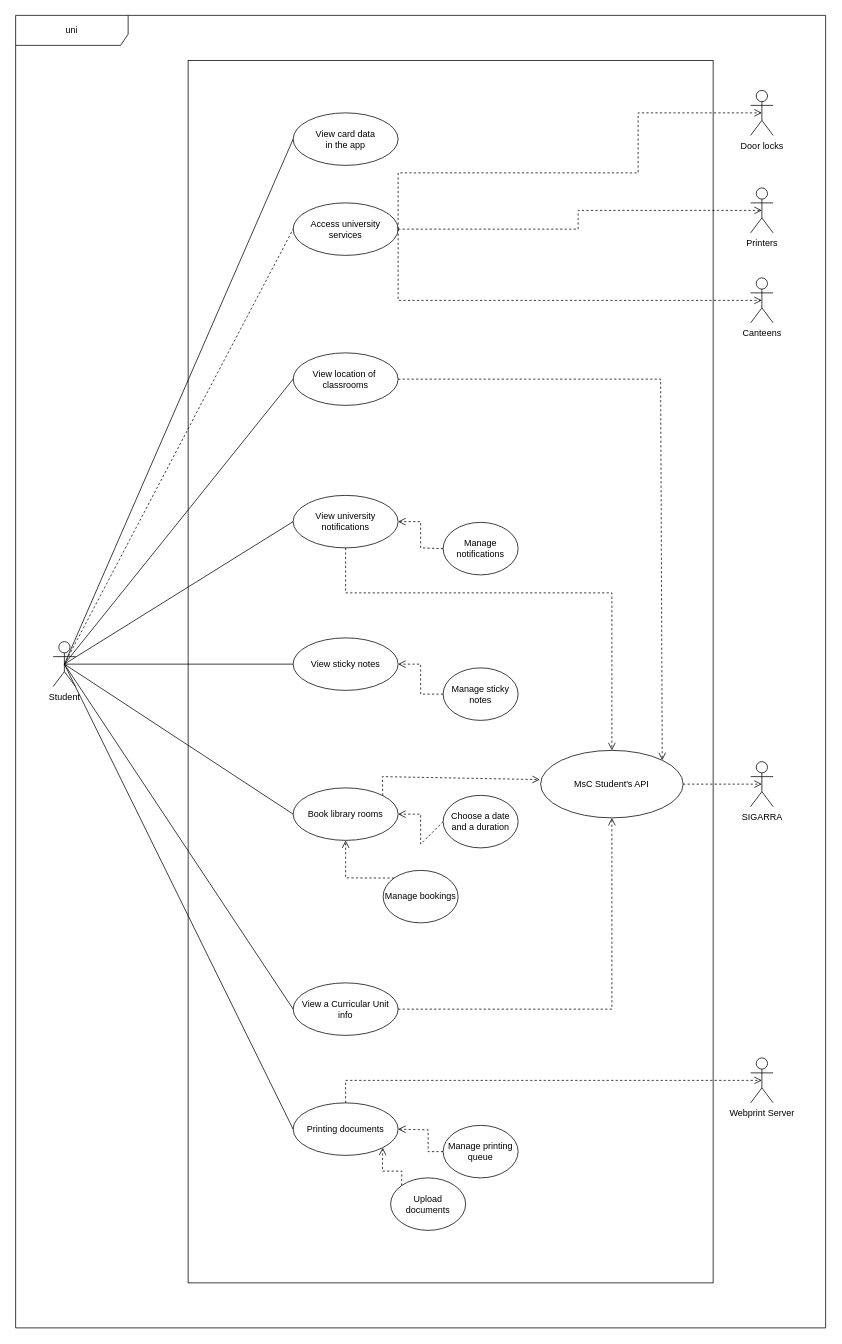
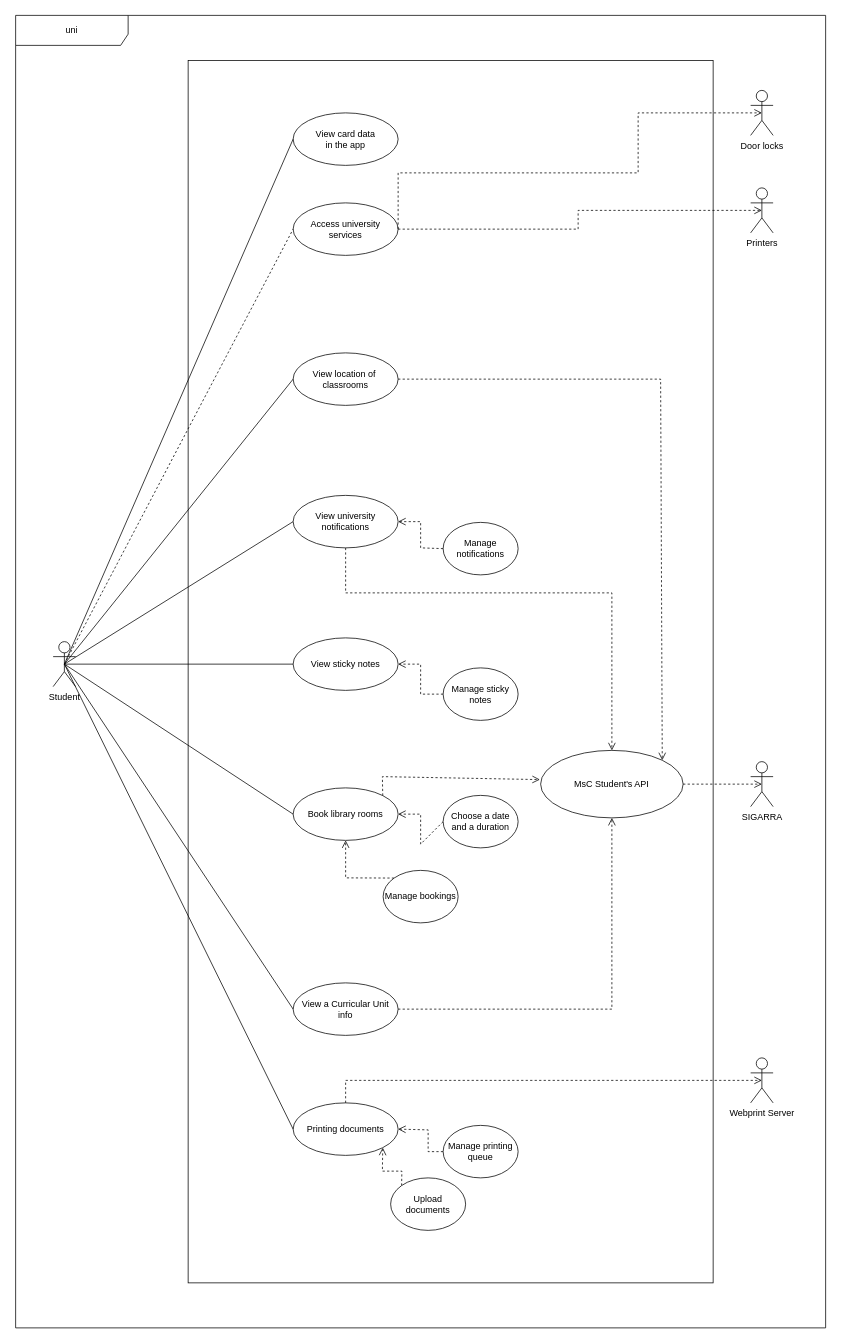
(544, 300) -> none
(762, 300) -> none
